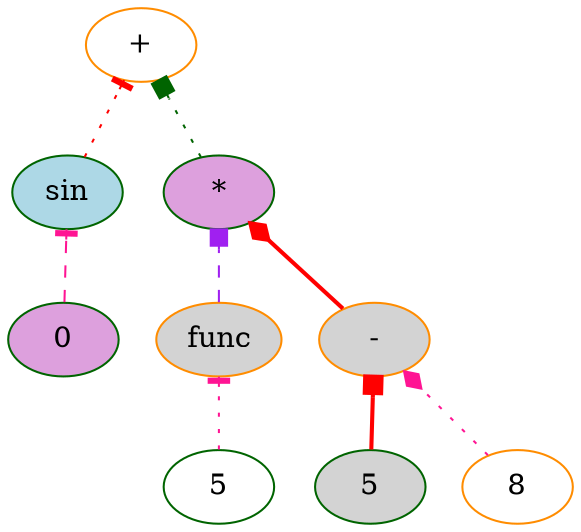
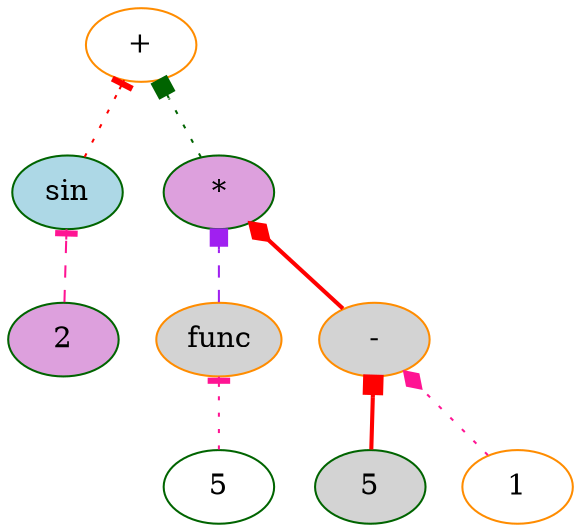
(63, 340) -> (63, 340)
(518, 487) -> (518, 487)
